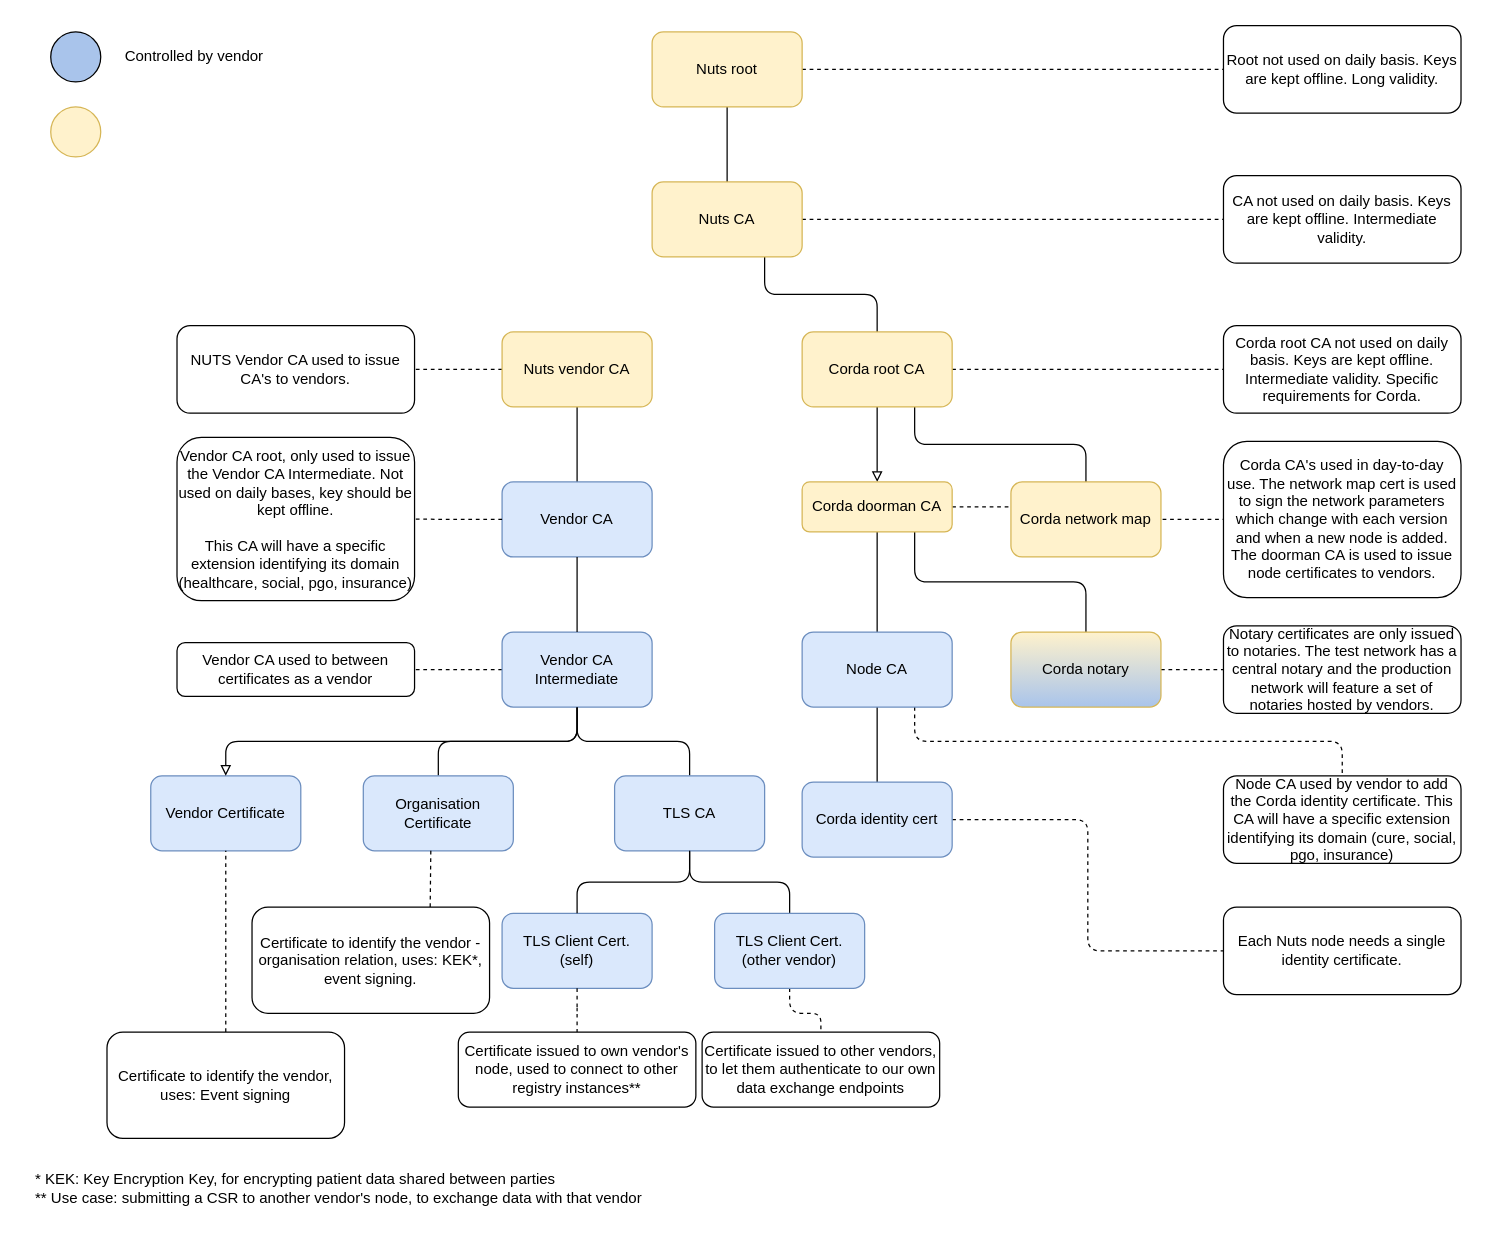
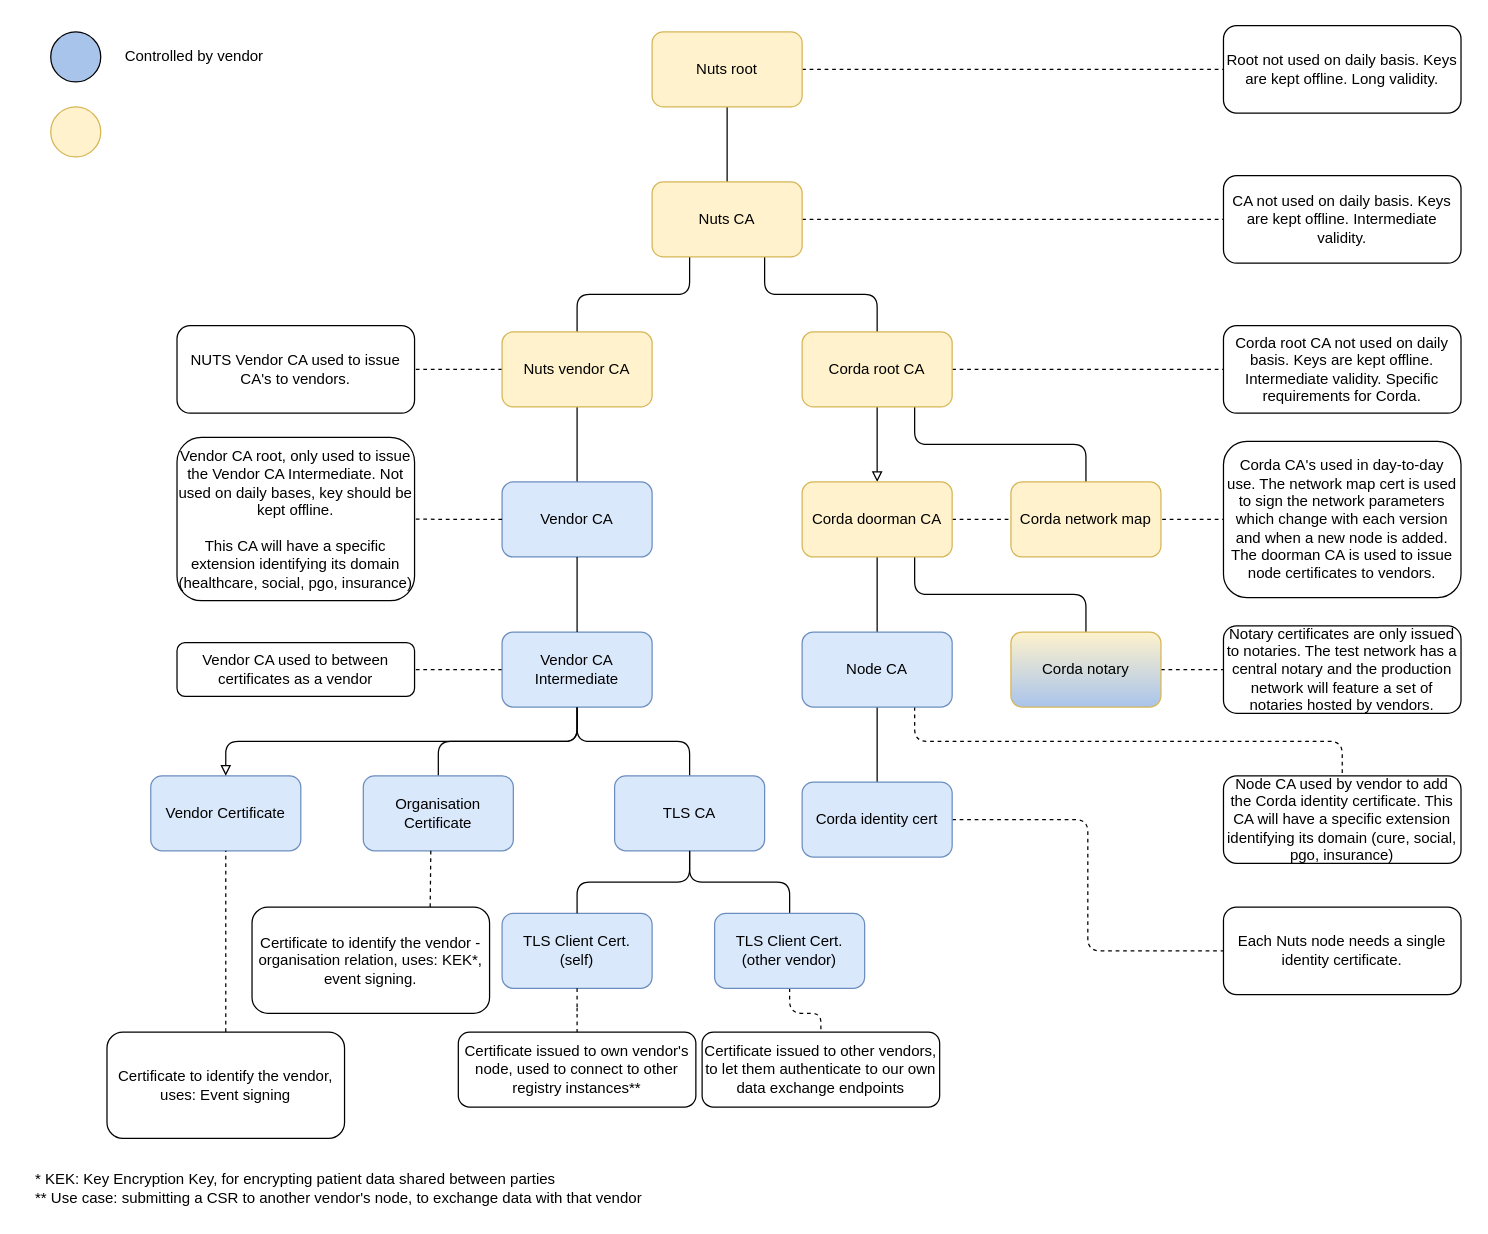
none -> (634, 294)
(877, 507) -> (877, 519)
